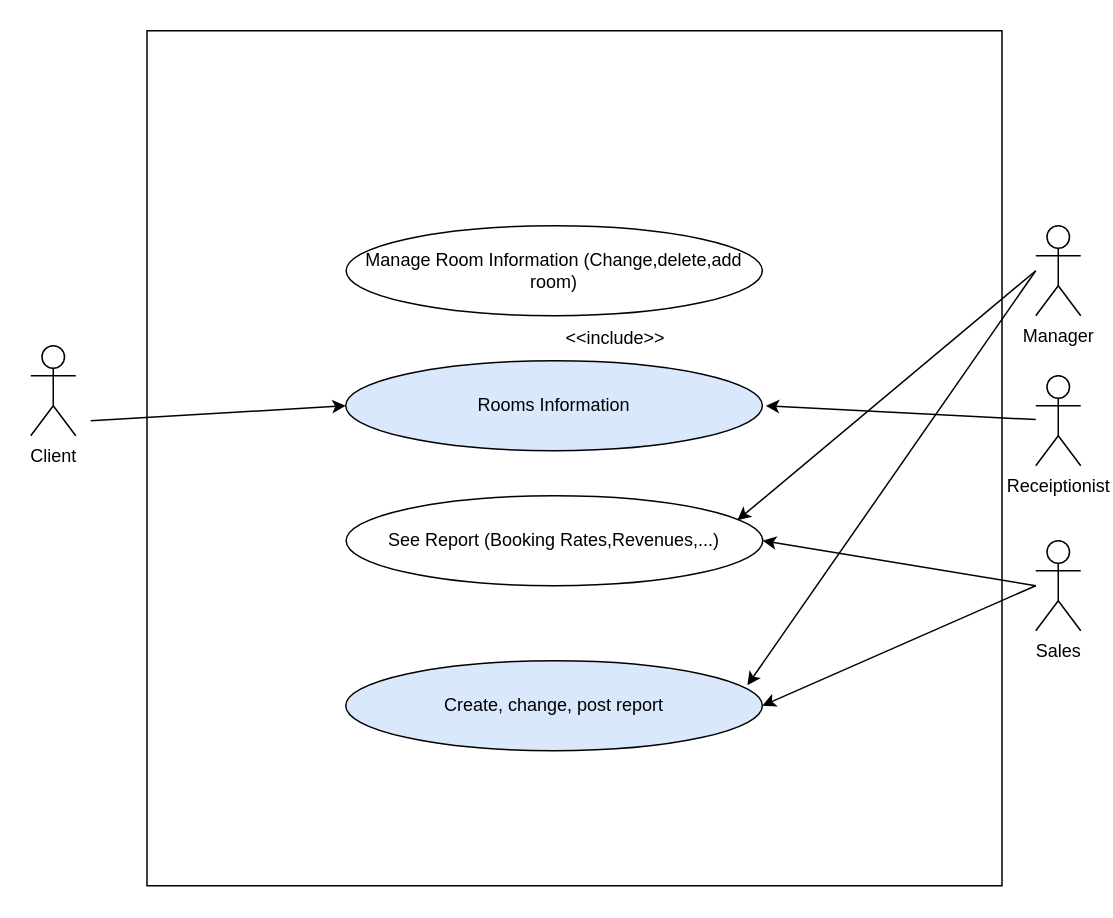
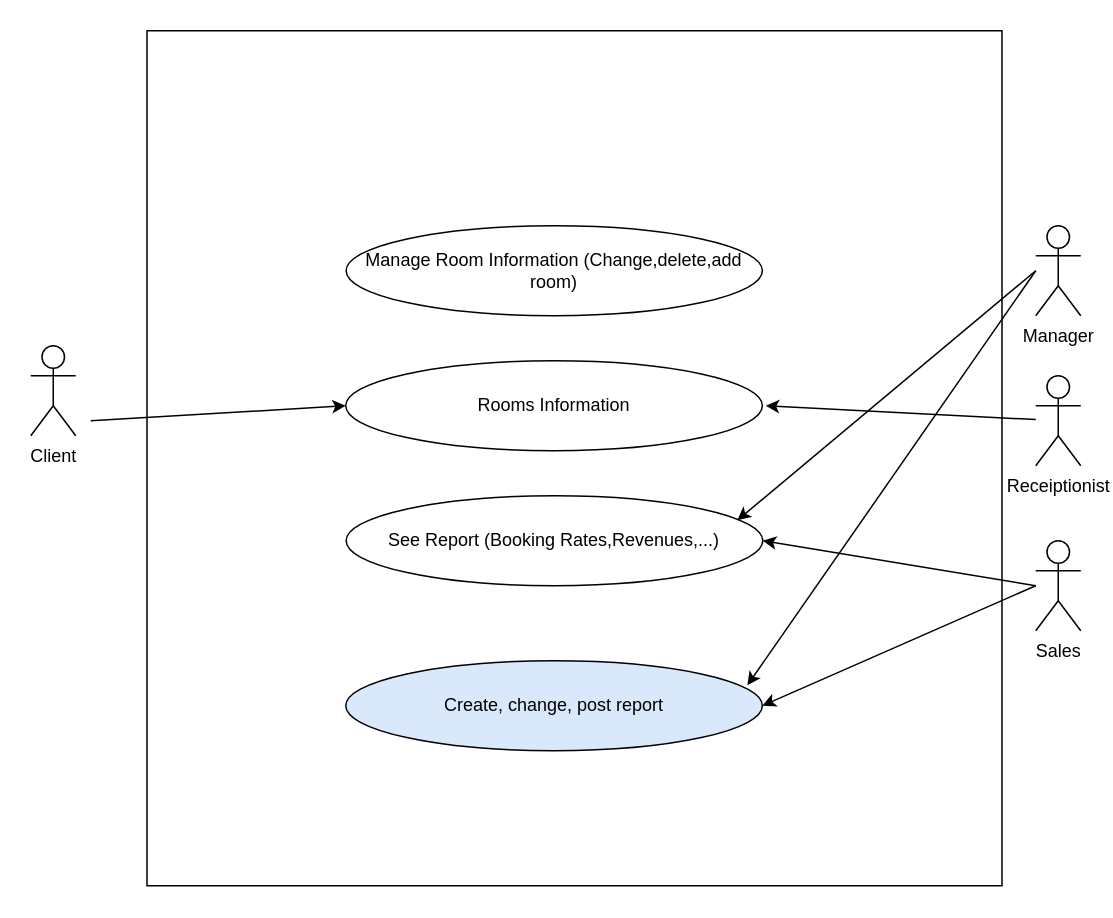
(616, 338) -> none
(554, 406) -> (554, 406)
